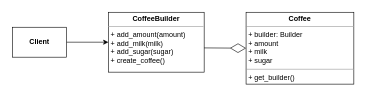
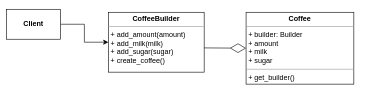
(39, 42) -> (33, 24)
